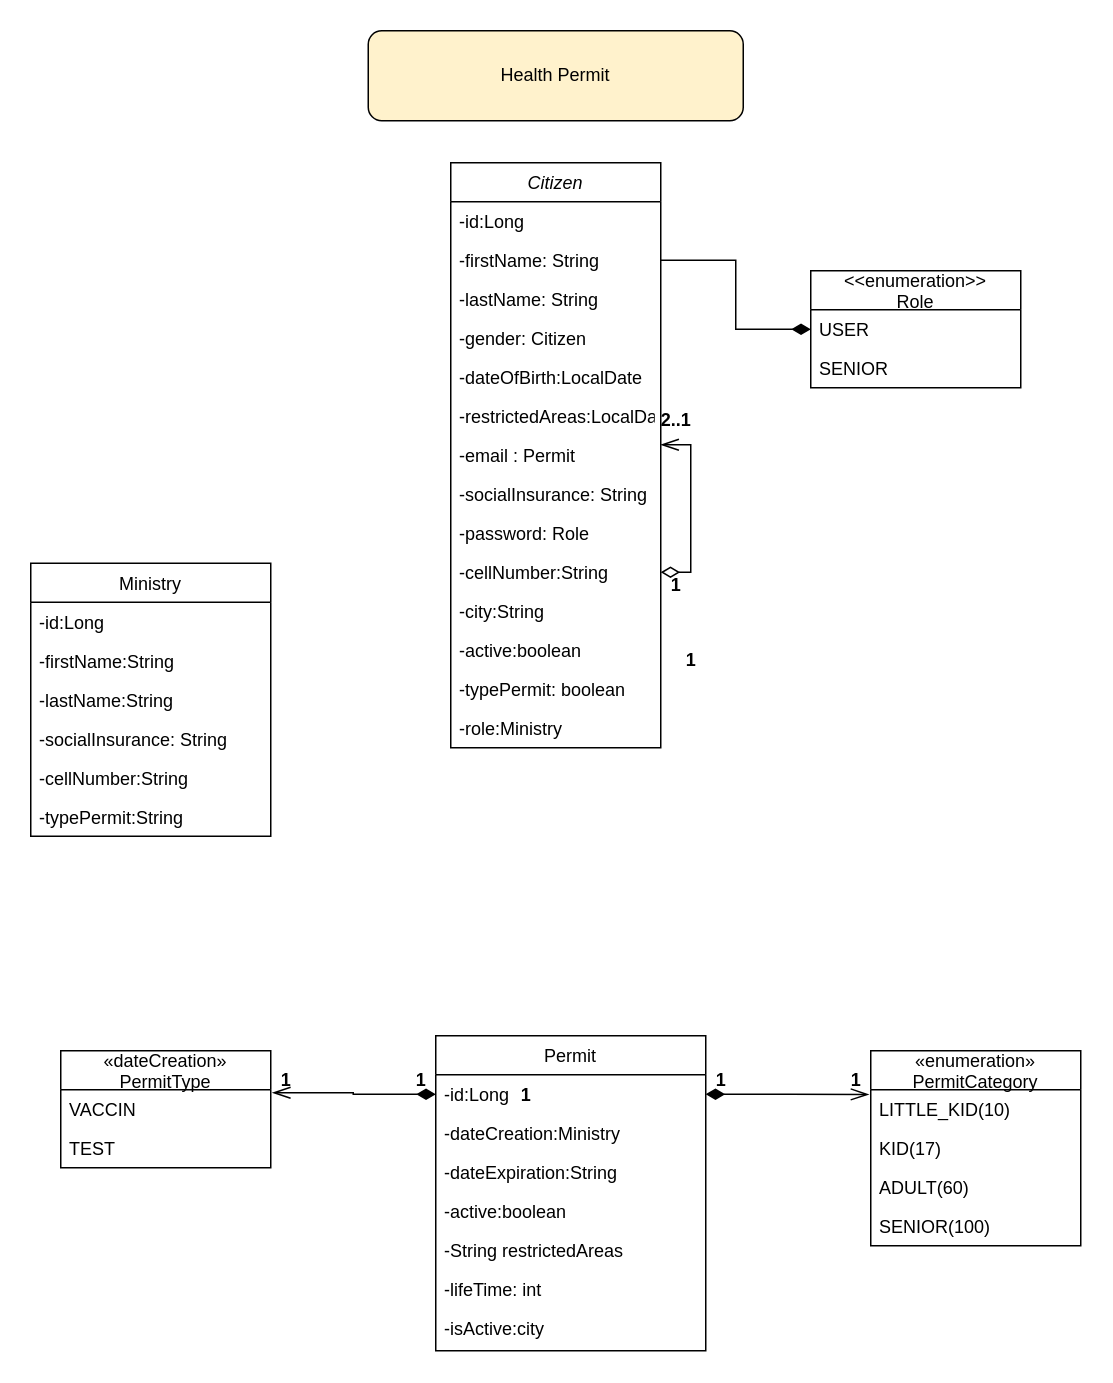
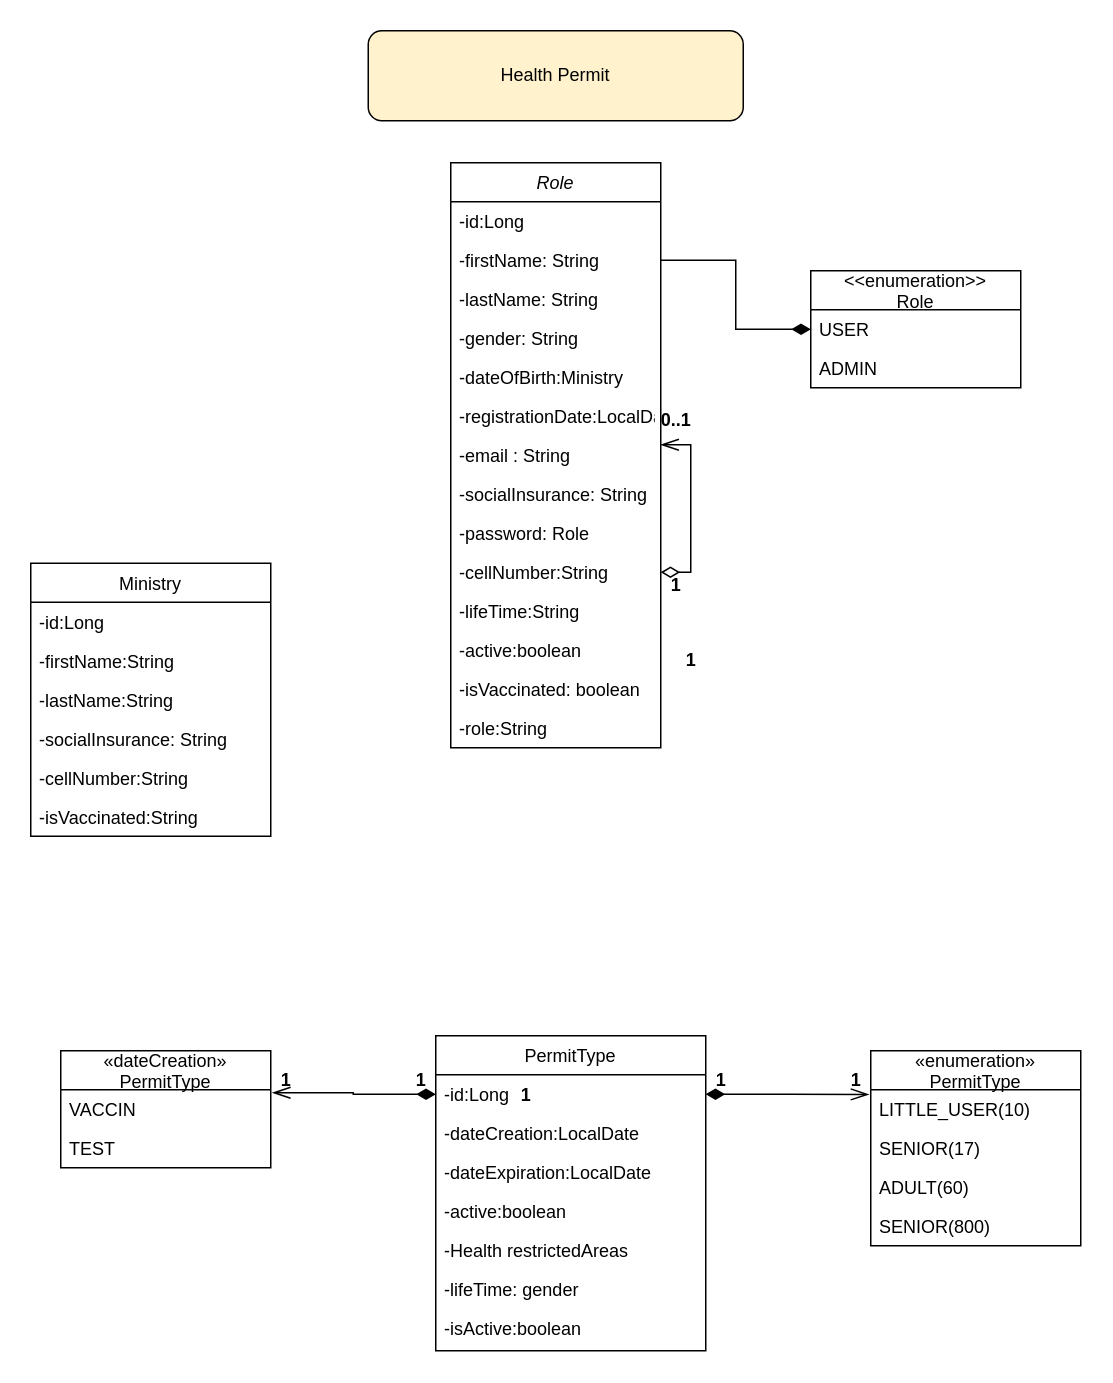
(555, 183) -> (555, 183)
(530, 339) -> (528, 339)
(849, 369) -> (844, 369)
(563, 378) -> (555, 378)
(583, 417) -> (586, 417)
(677, 421) -> (677, 421)
(521, 456) -> (521, 456)
(512, 612) -> (528, 612)
(550, 690) -> (558, 690)
(520, 729) -> (512, 729)
(123, 818) -> (130, 818)
(570, 1056) -> (570, 1056)
(975, 1061) -> (975, 1061)
(950, 1110) -> (955, 1110)
(546, 1134) -> (553, 1134)
(914, 1149) -> (929, 1149)
(546, 1173) -> (561, 1173)
(934, 1227) -> (934, 1227)
(553, 1251) -> (553, 1251)
(501, 1290) -> (518, 1290)
(505, 1329) -> (520, 1329)
